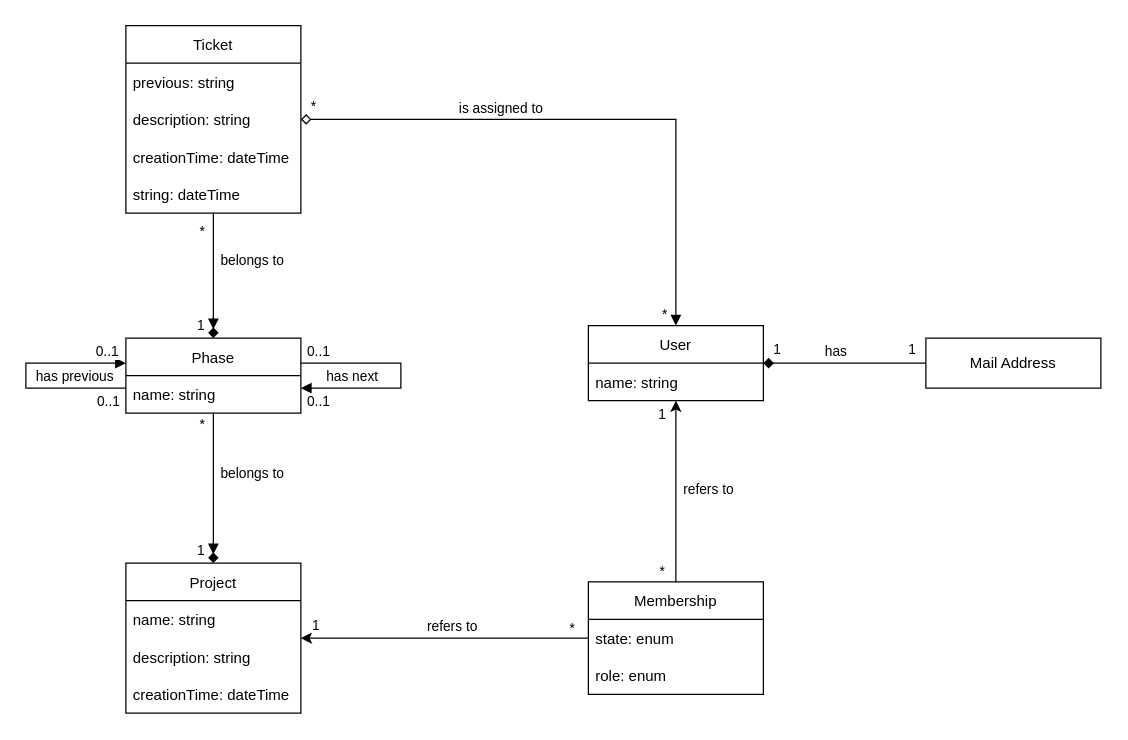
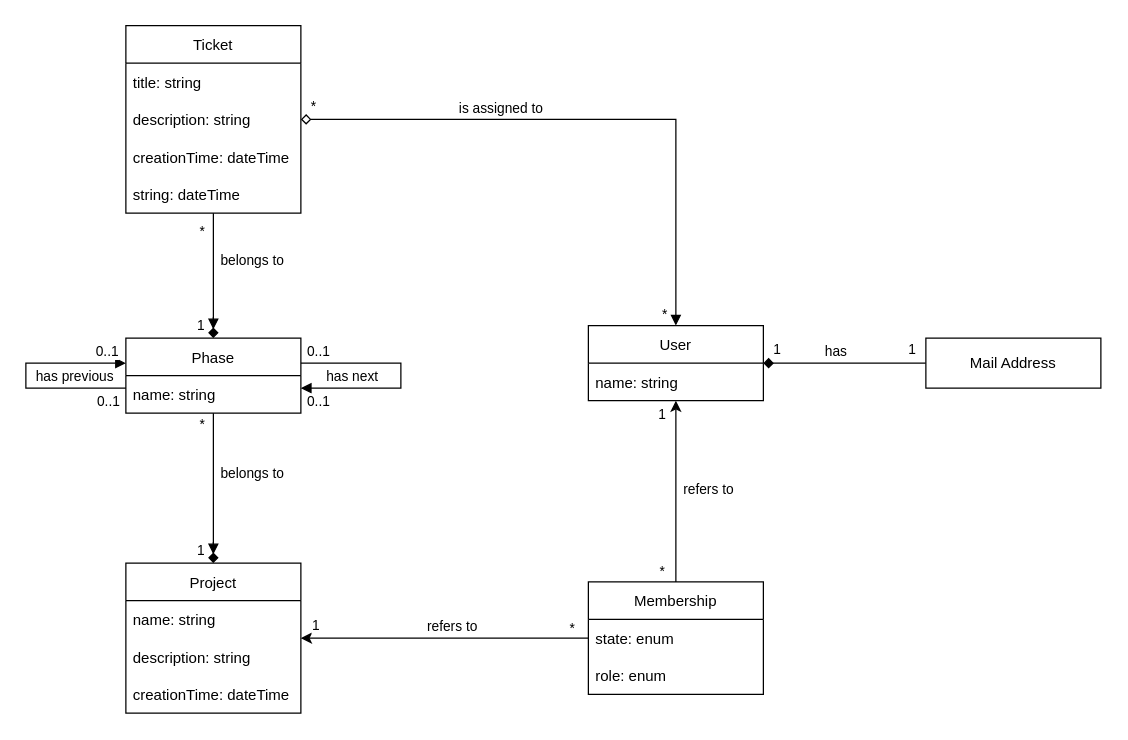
(192, 83) -> (177, 83)
